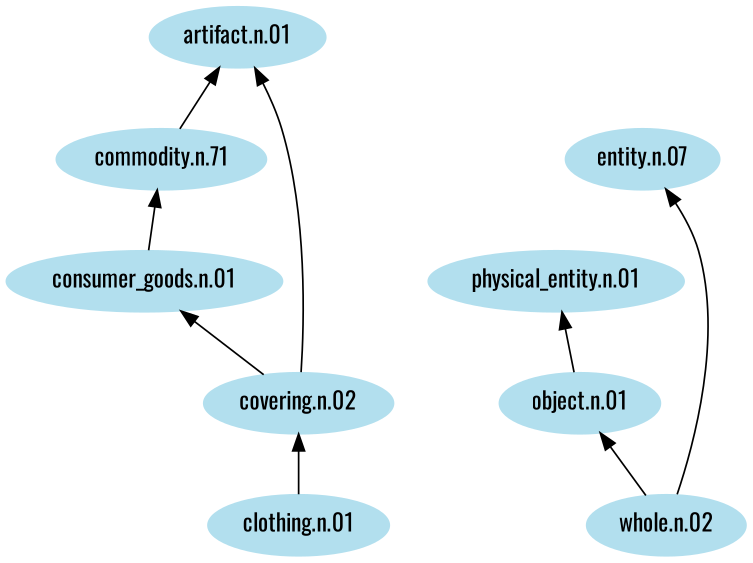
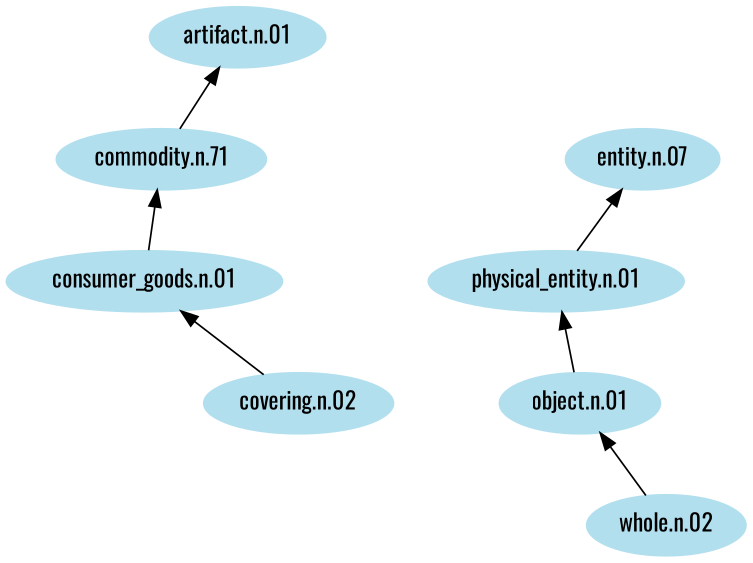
(299, 225) -> none
(707, 347) -> (594, 227)
(299, 525) -> none
